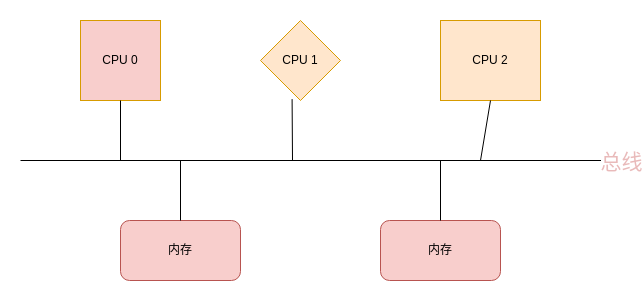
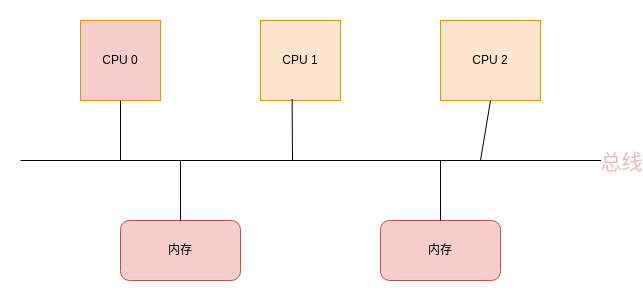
(301, 61) -> (301, 61)
